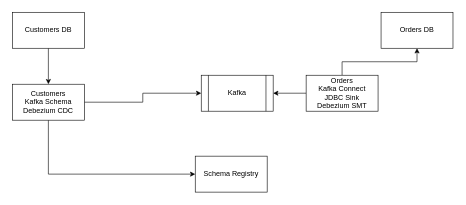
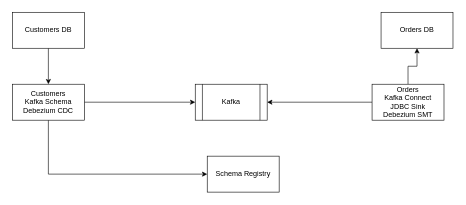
(237, 93) -> (231, 102)
(342, 93) -> (408, 102)
(231, 174) -> (243, 174)
